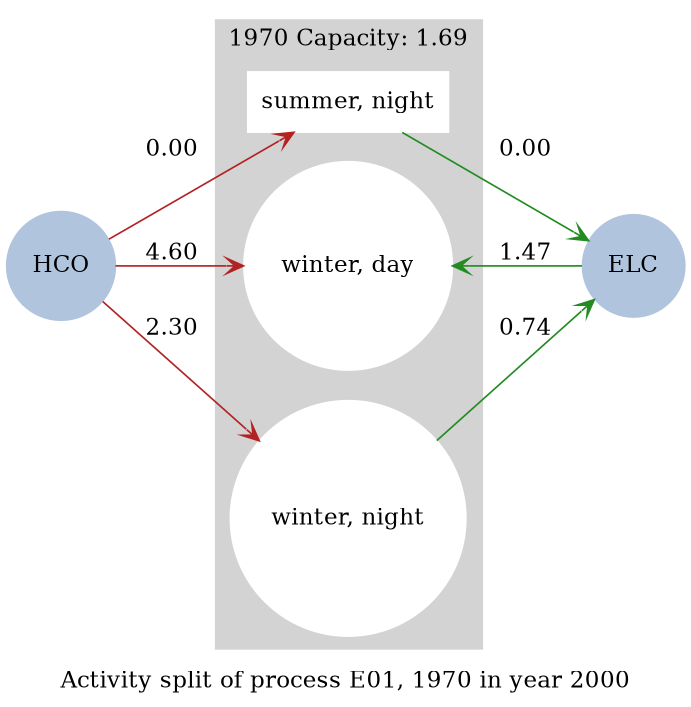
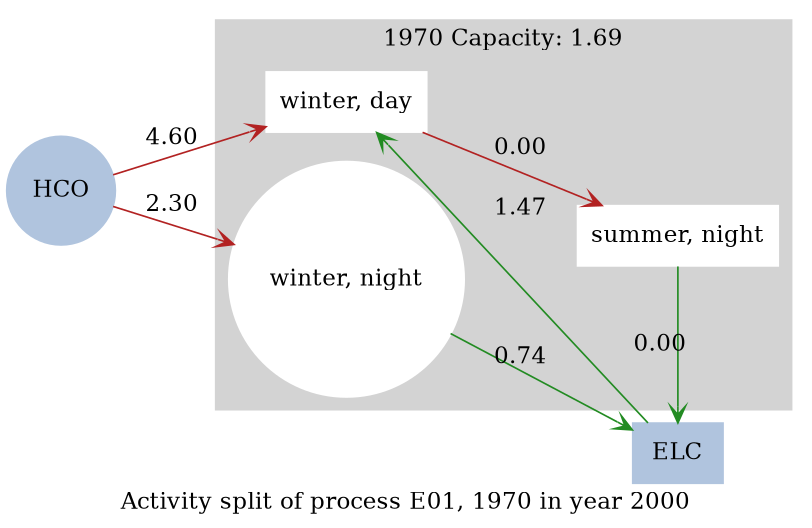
(194, 190) -> (505, 166)
(348, 266) -> (346, 102)
(634, 266) -> (678, 453)
